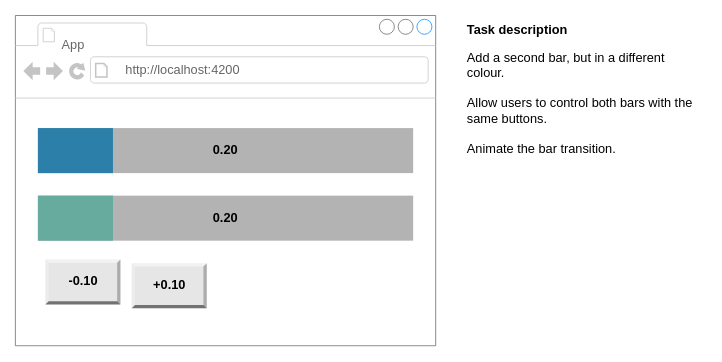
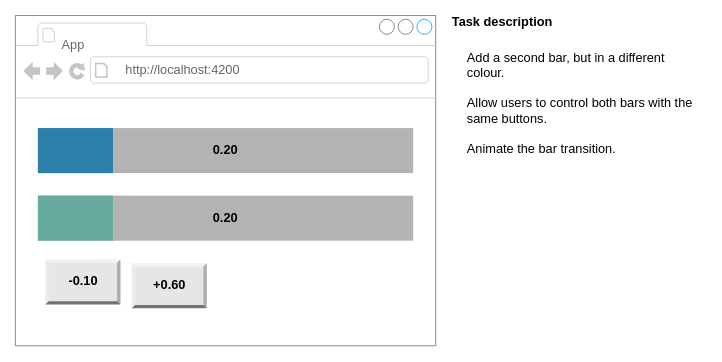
(585, 30) -> (570, 23)
(170, 285) -> (170, 285)
